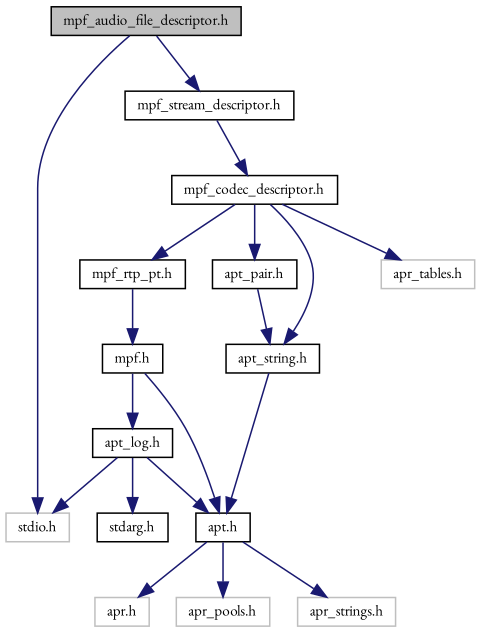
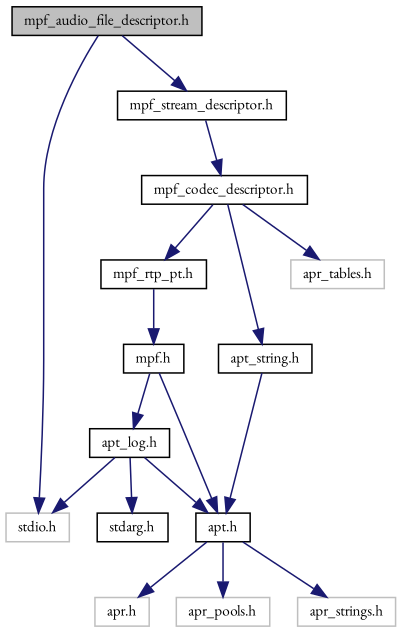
(255, 274) -> none
